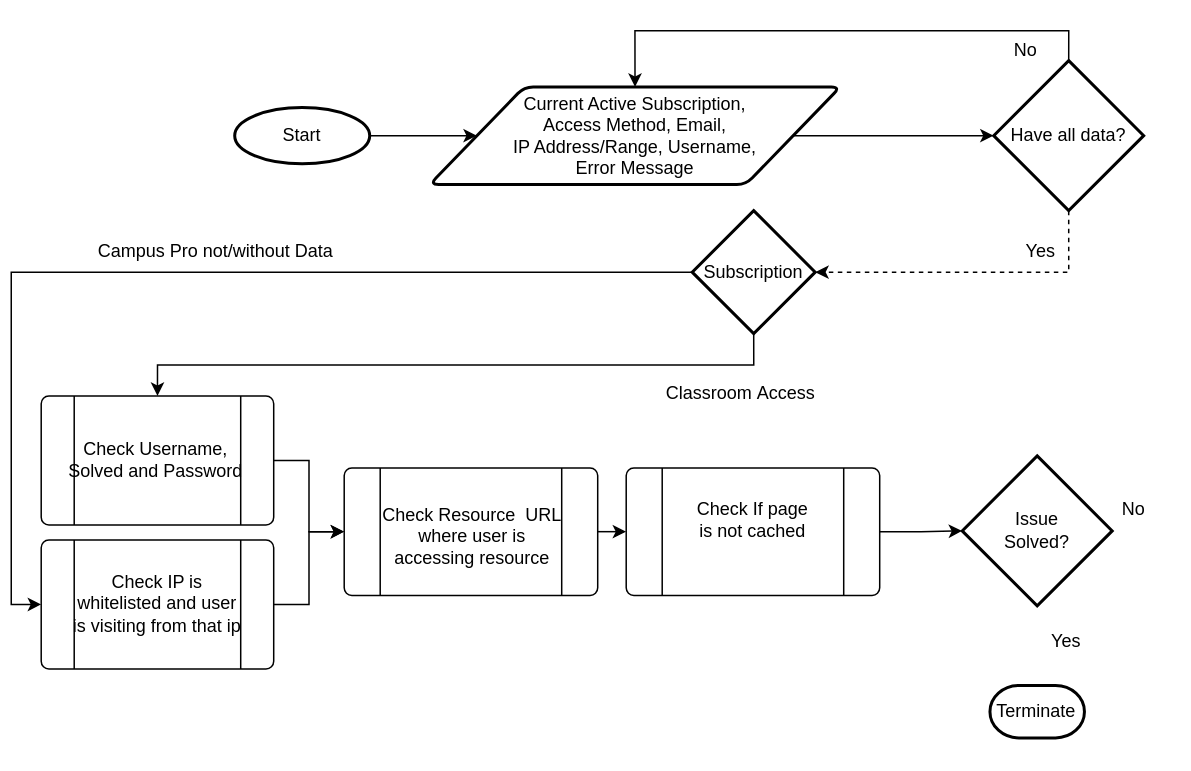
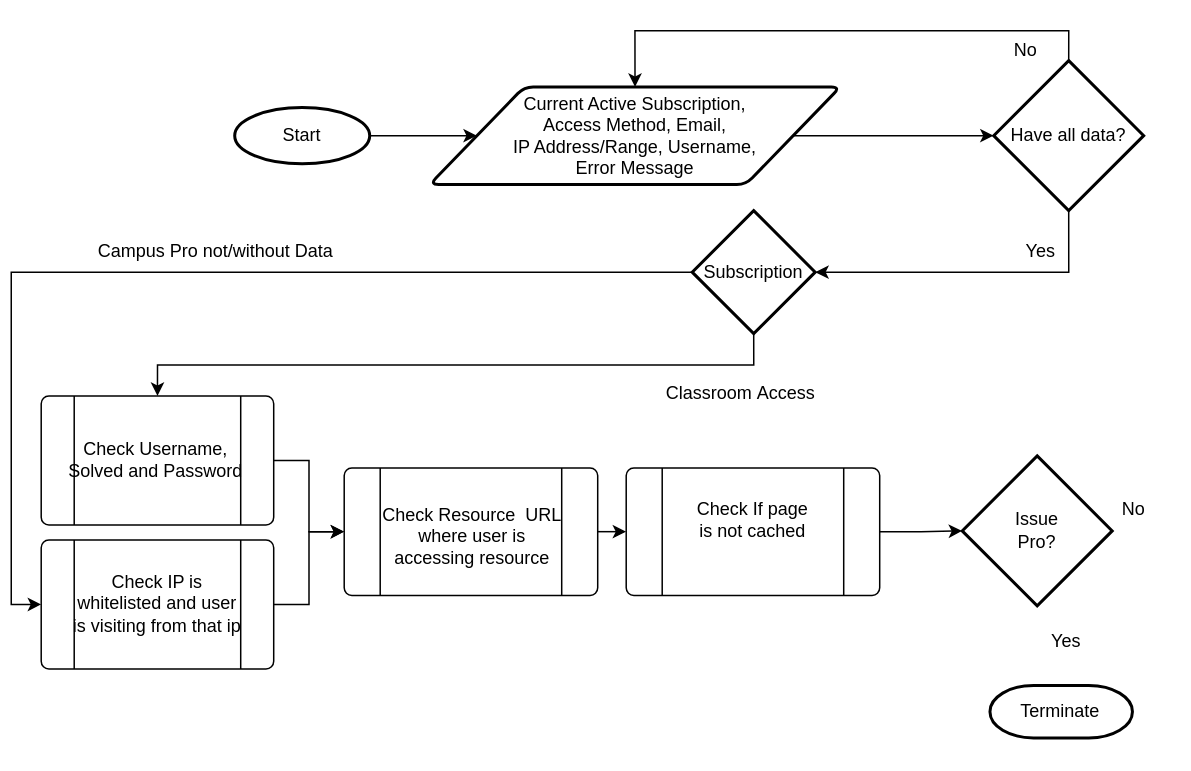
(976, 272) -> (976, 272)
(1037, 530) -> (1037, 530)
(1037, 712) -> (1061, 712)
